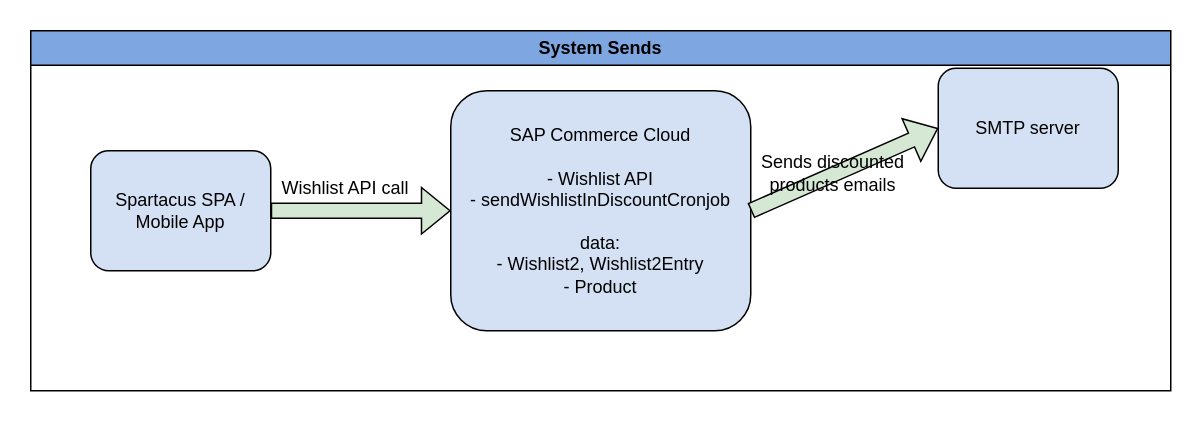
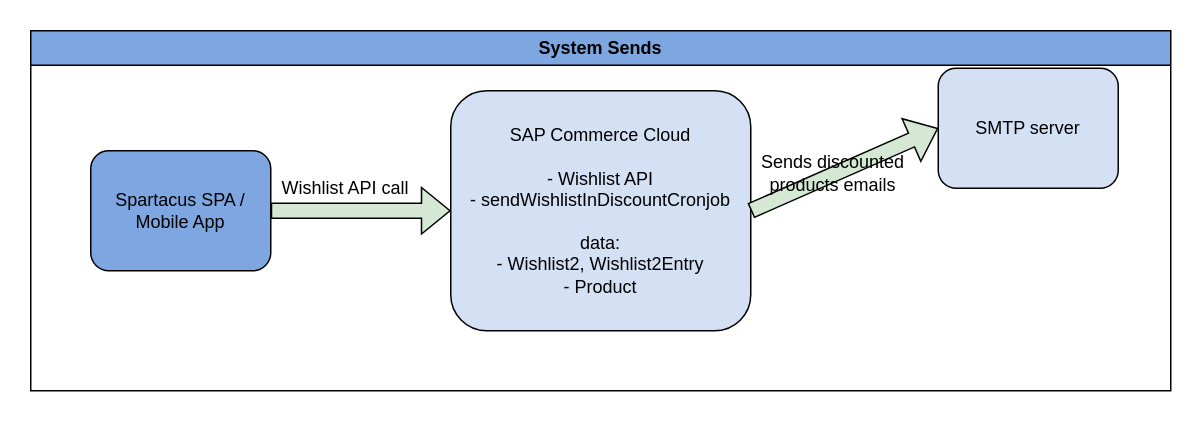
(181, 211) -> (181, 211)
